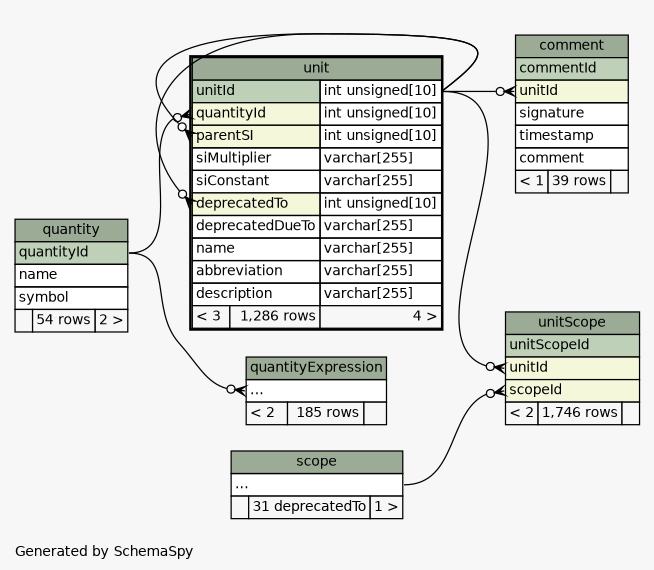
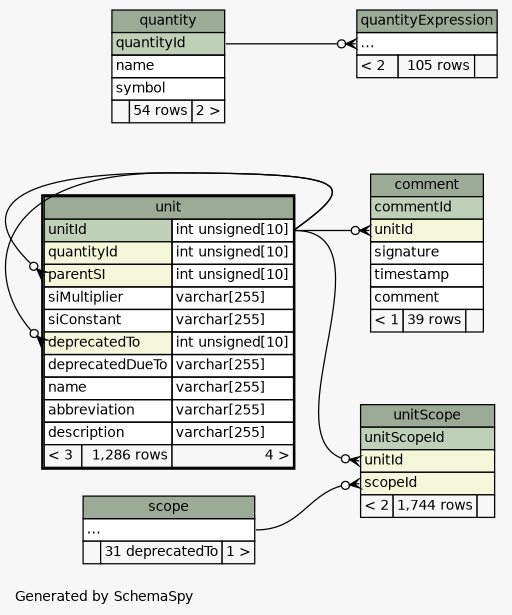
(160, 193) -> none
(328, 413) -> (439, 66)
(580, 413) -> (435, 505)
